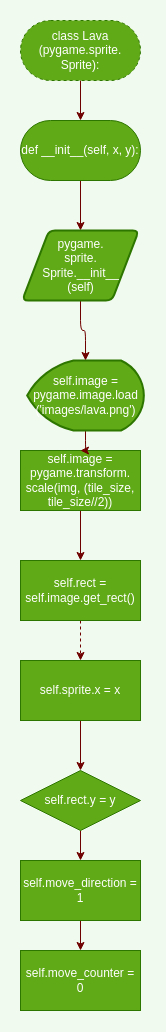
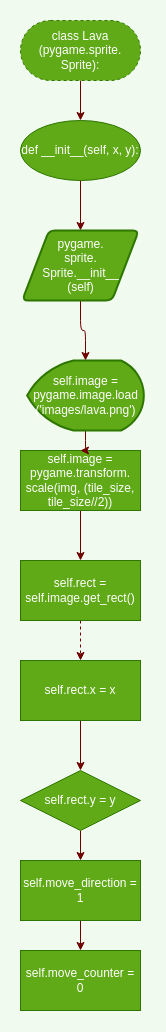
(81, 151) -> (81, 151)
(81, 691) -> (81, 691)
